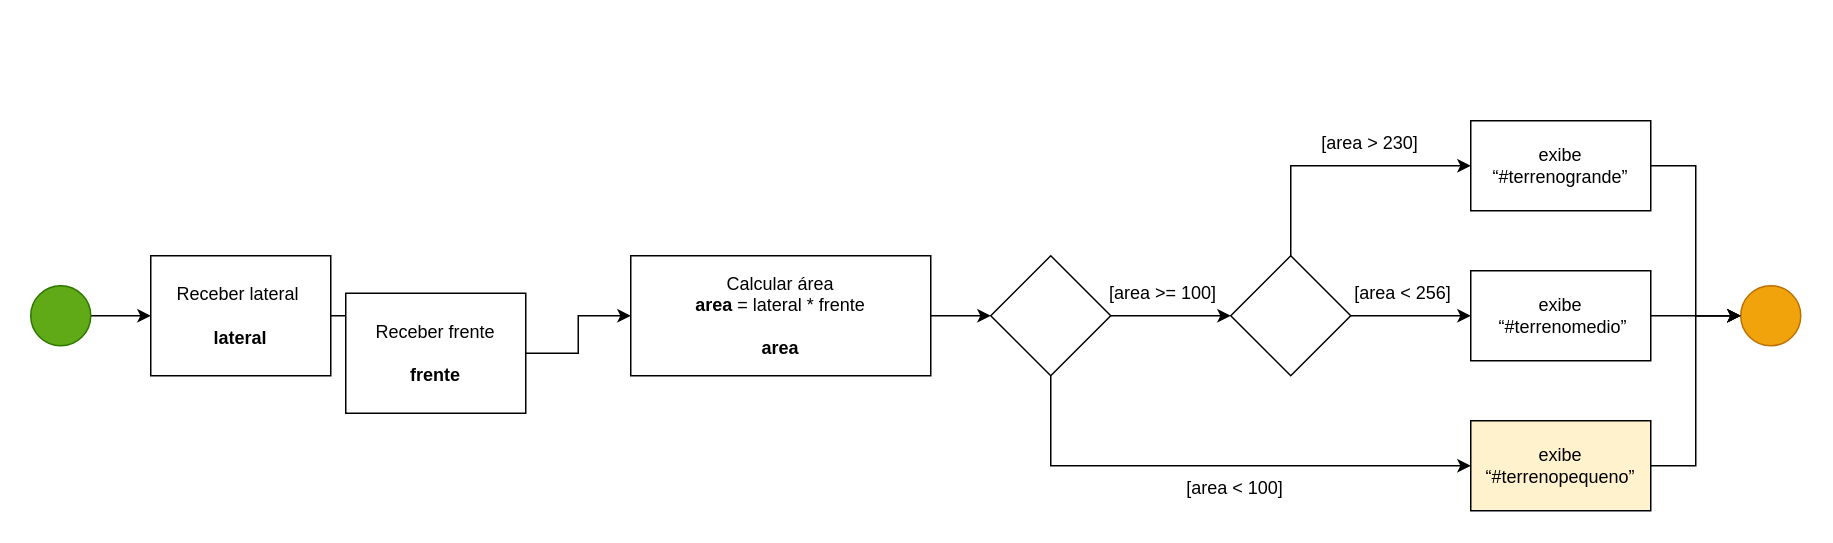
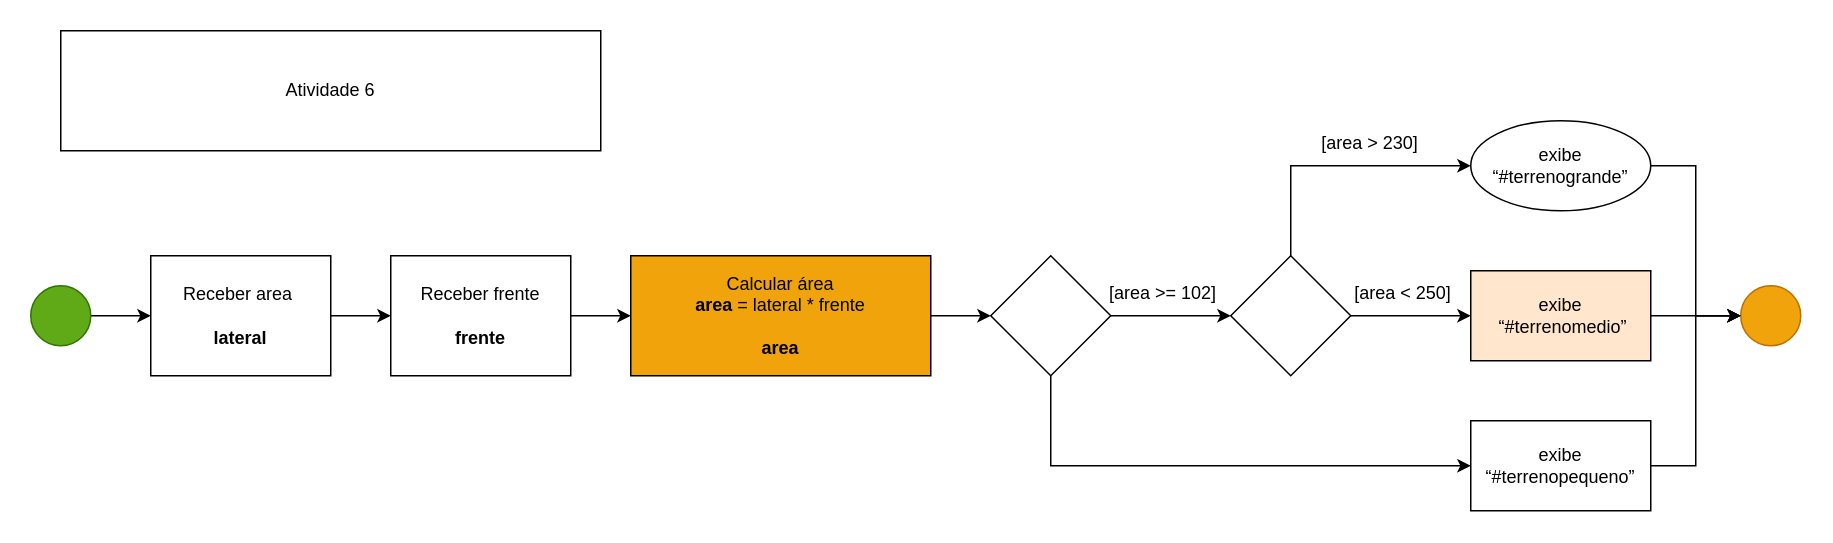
none -> (331, 91)
(1561, 166) -> (1561, 166)
(1163, 293) -> (1163, 293)
(1403, 293) -> (1403, 293)
(241, 316) -> (241, 316)
(781, 316) -> (781, 316)
(1561, 316) -> (1561, 316)
(436, 353) -> (481, 316)
(1561, 466) -> (1561, 466)
(1235, 488) -> none
